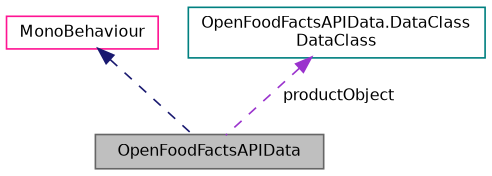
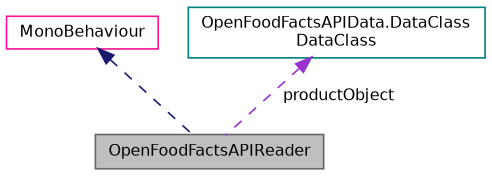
(210, 152) -> (210, 152)
